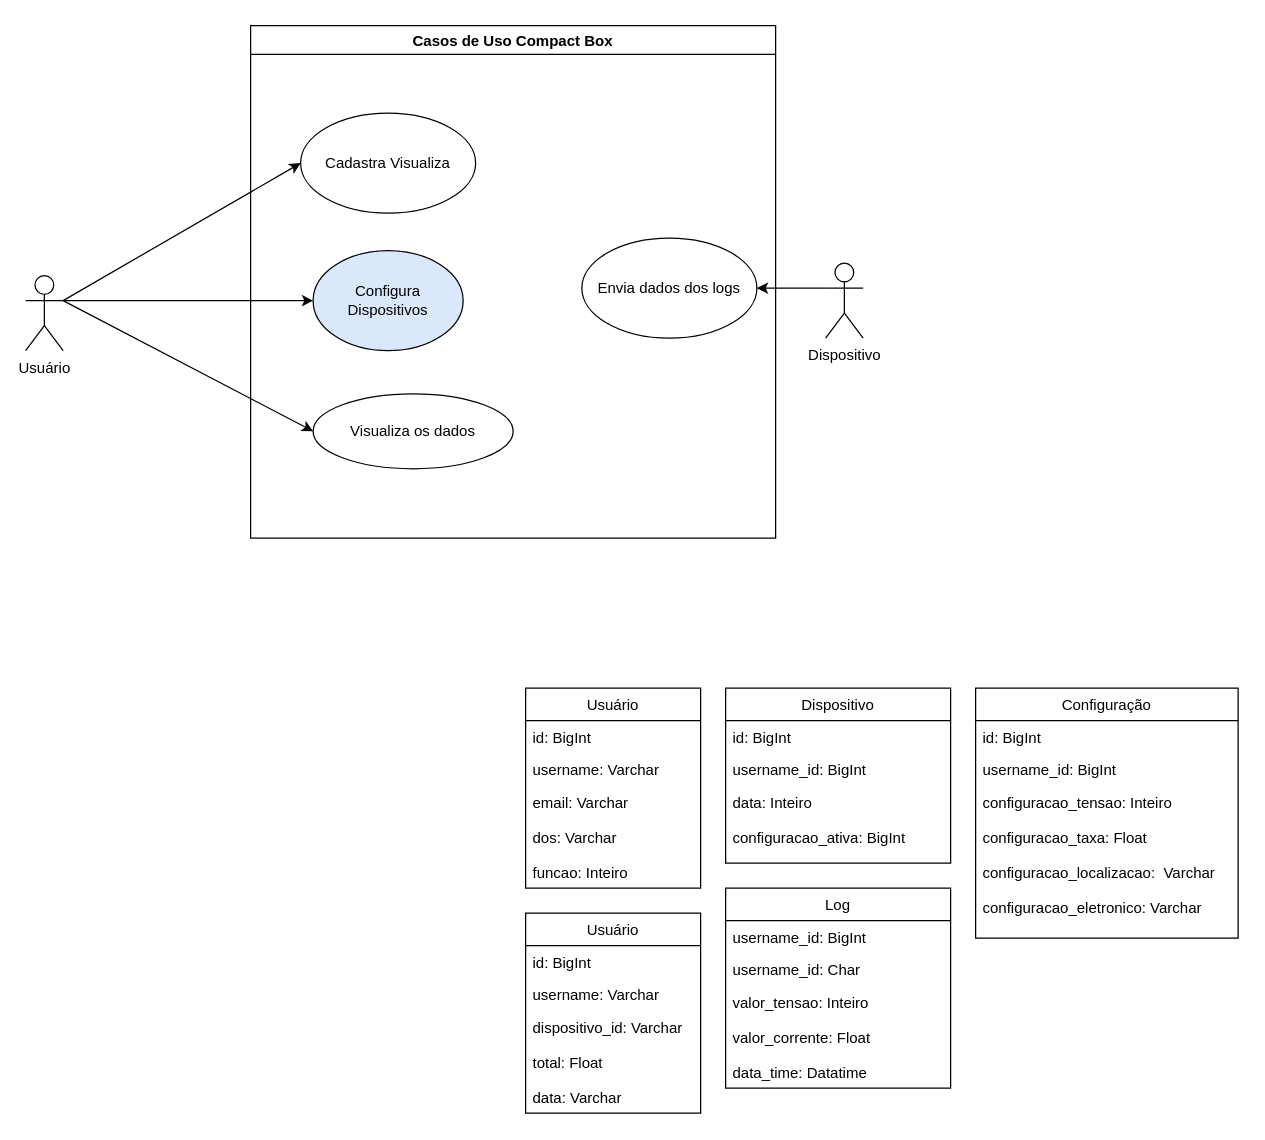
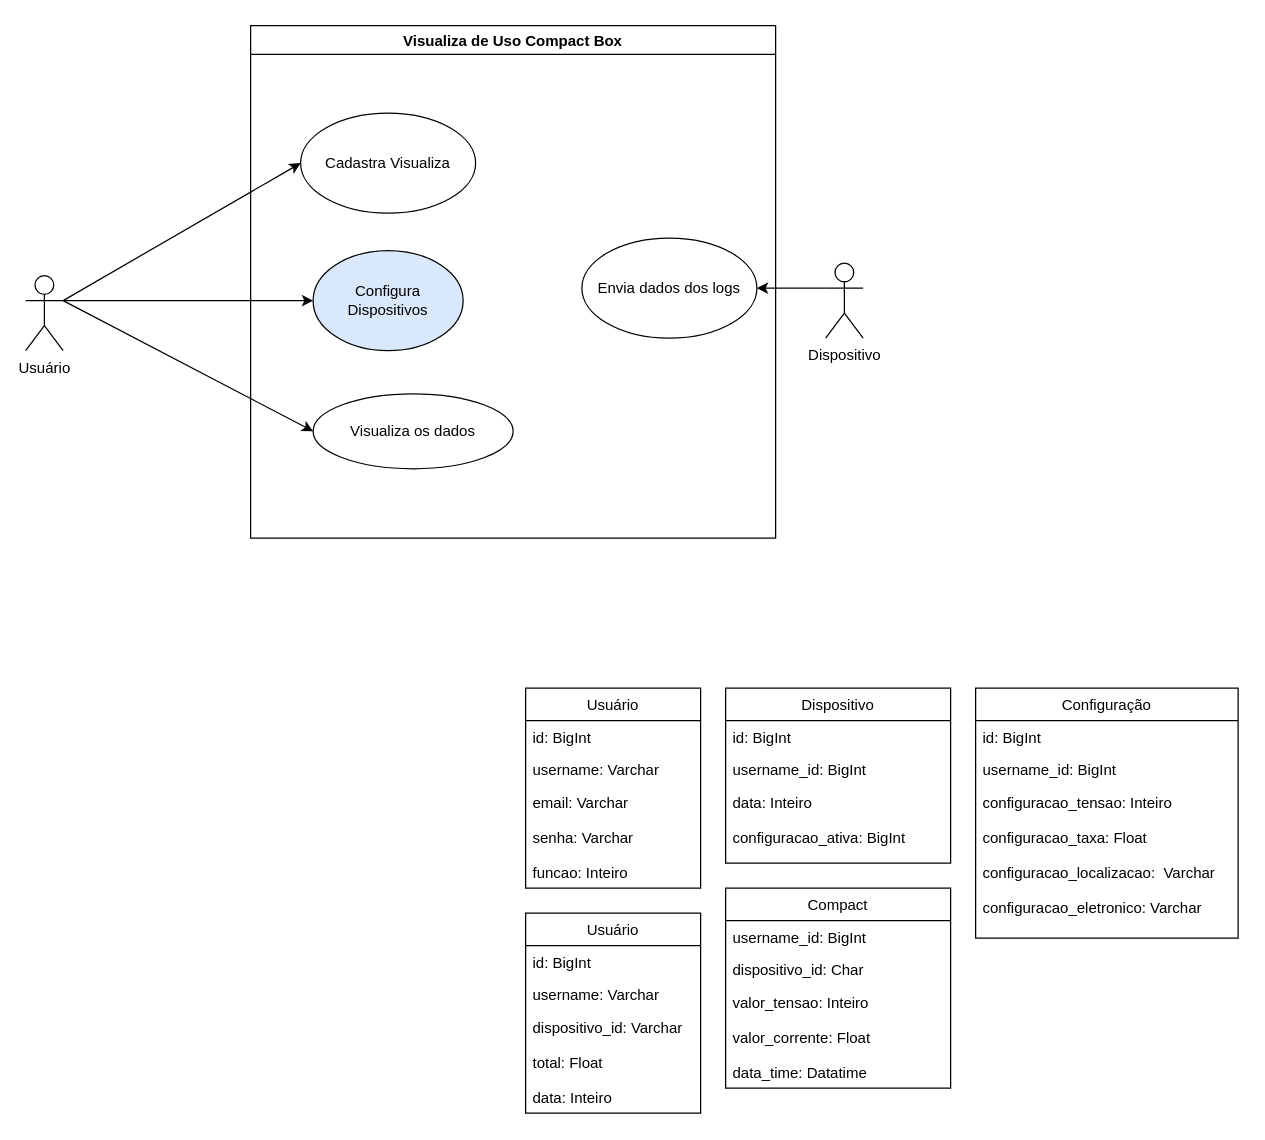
(513, 41) -> (513, 41)
(584, 803) -> (584, 803)
(838, 905) -> (838, 905)
(798, 970) -> (805, 970)
(617, 1028) -> (617, 1028)
